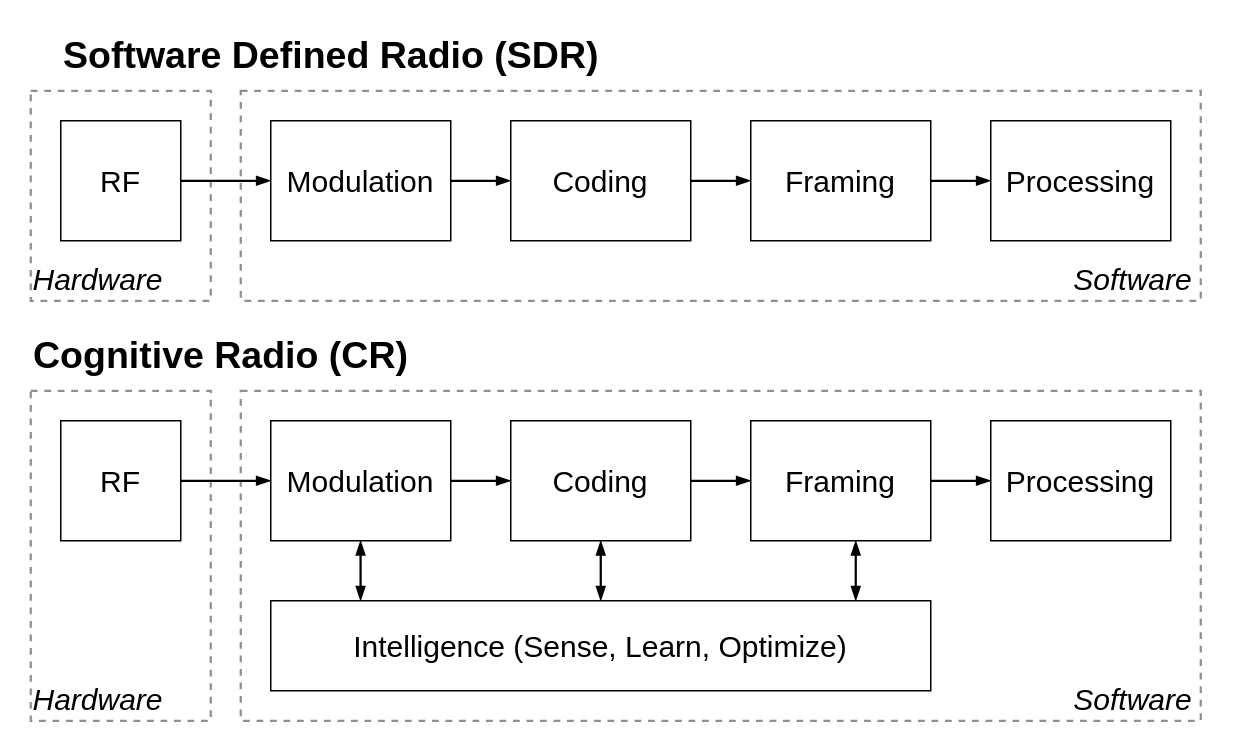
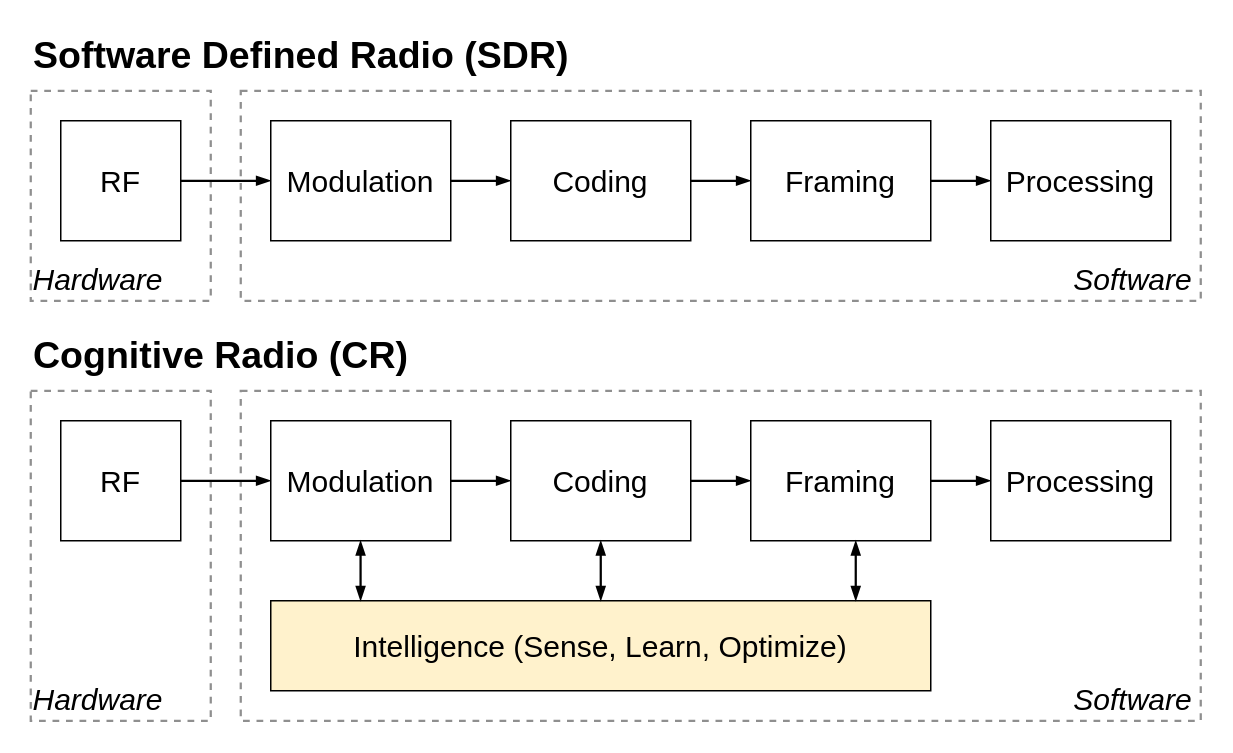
(338, 53) -> (308, 53)
(601, 646) -> (601, 646)
